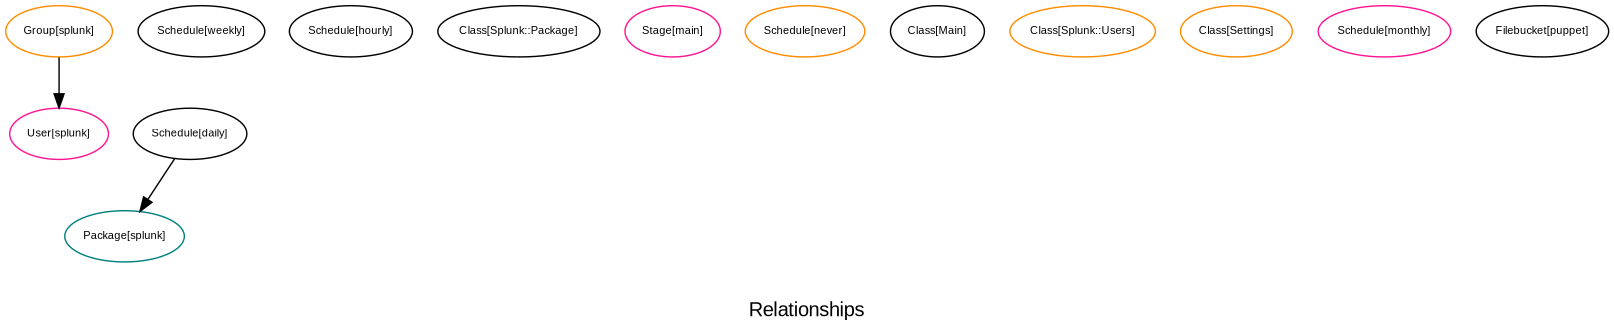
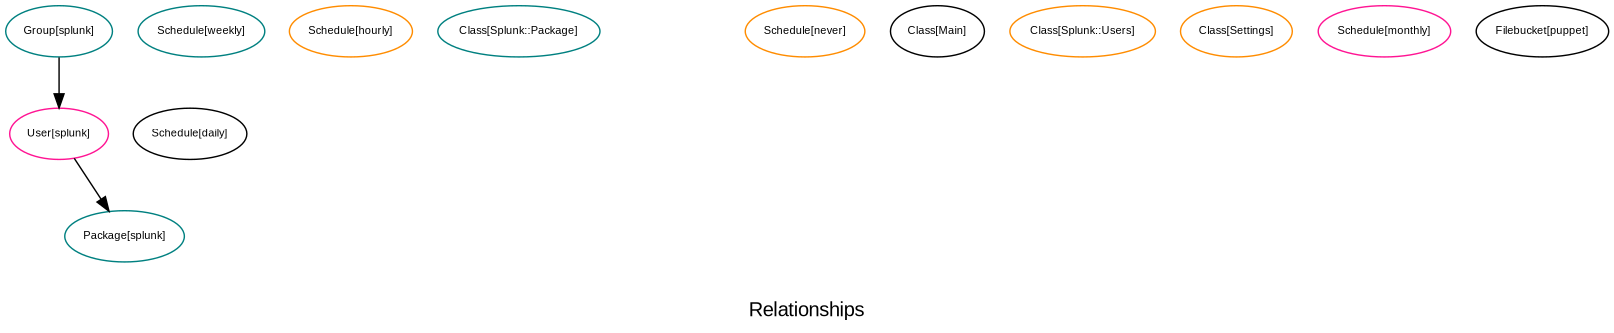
(59, 31) -> (59, 31)
(201, 31) -> (201, 31)
(351, 31) -> (351, 31)
(519, 31) -> (519, 31)
(673, 31) -> none
(161, 179) -> (88, 179)
